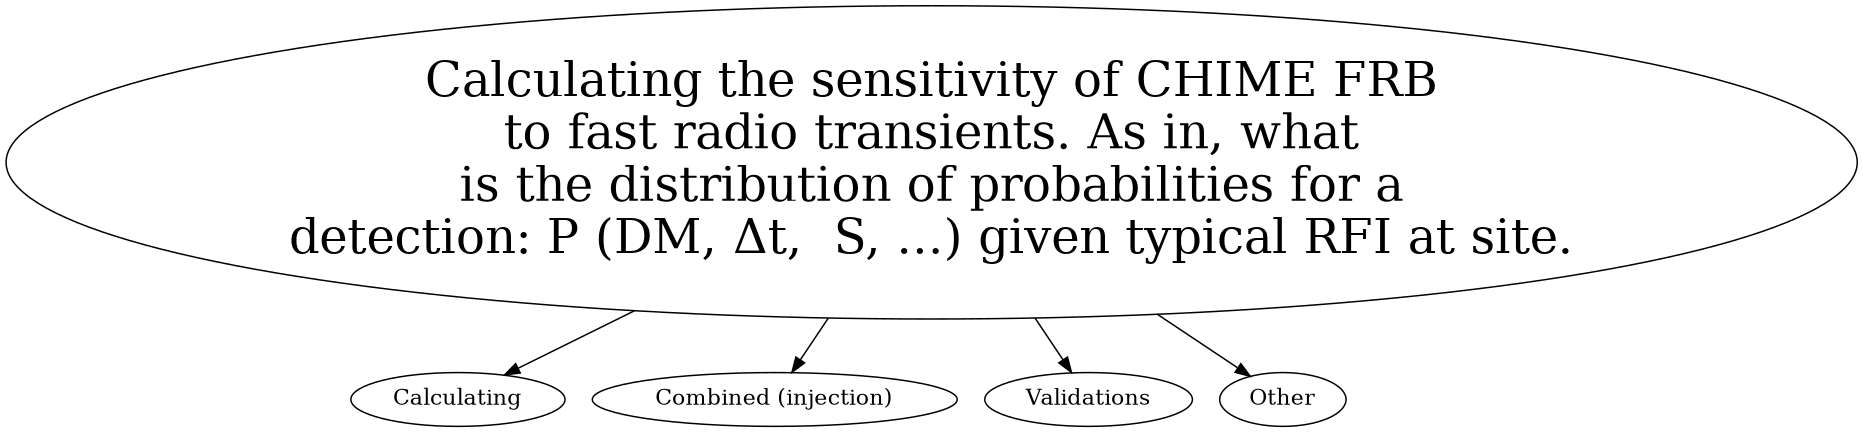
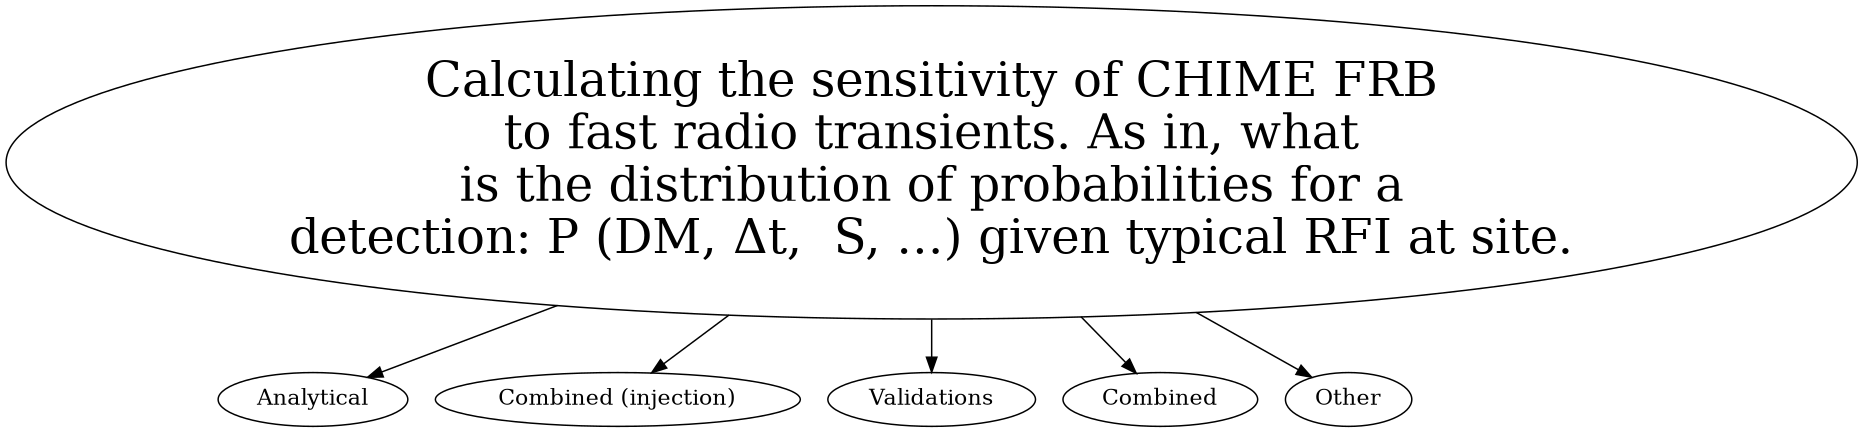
(458, 399) -> (313, 399)
none -> (1160, 399)
